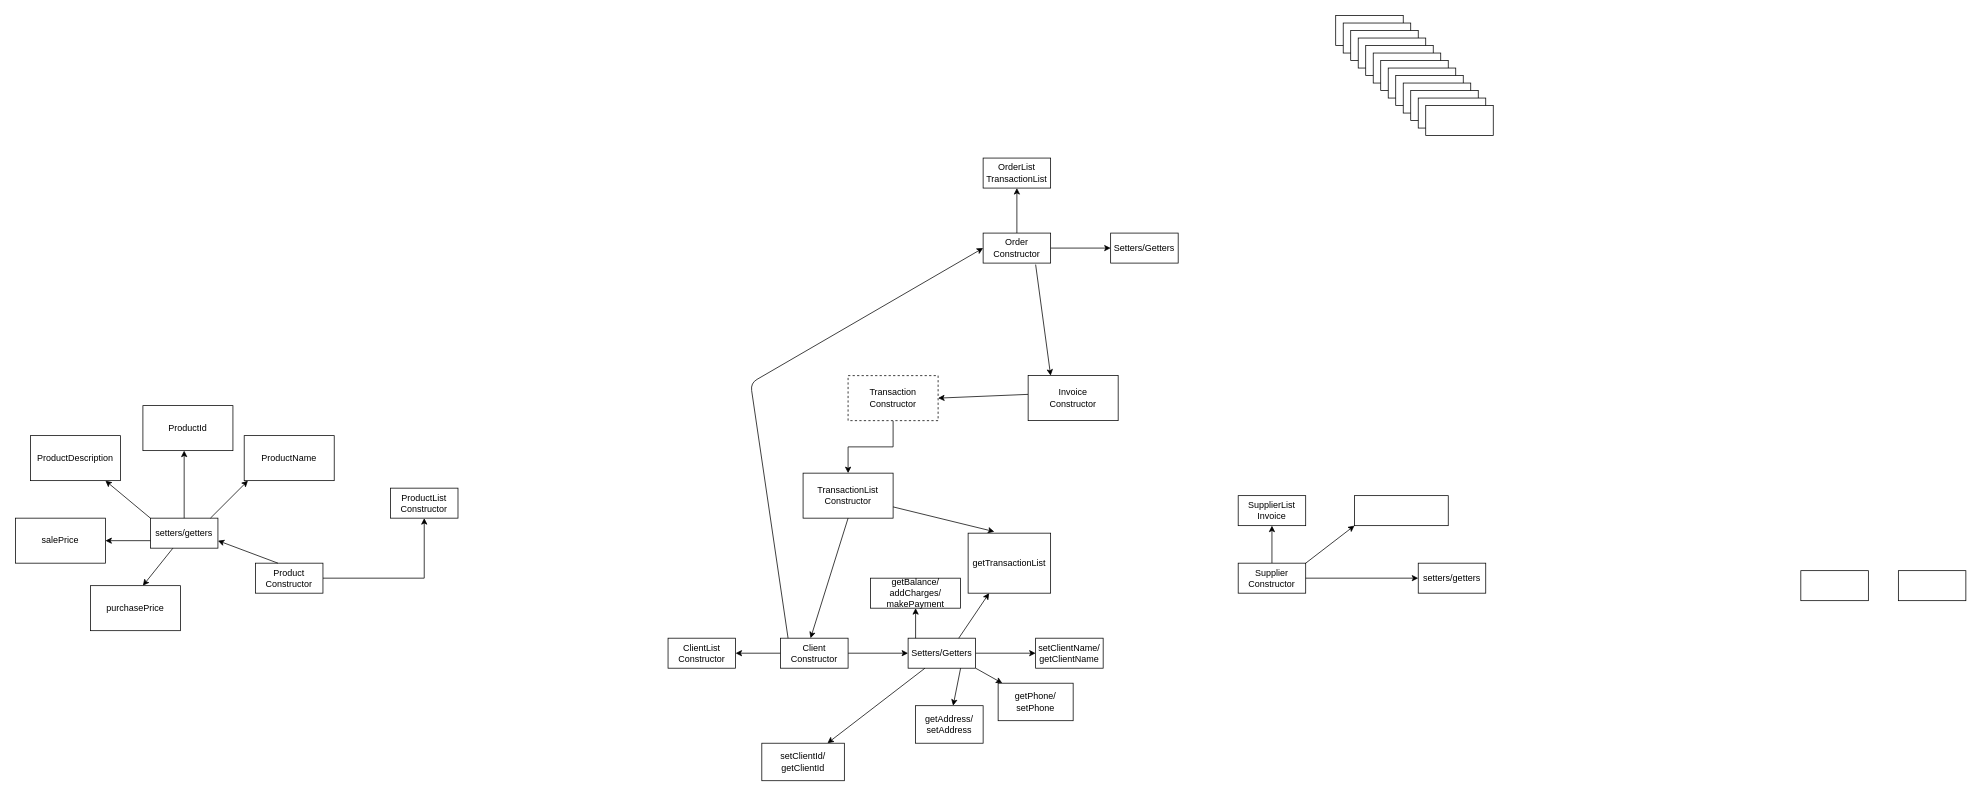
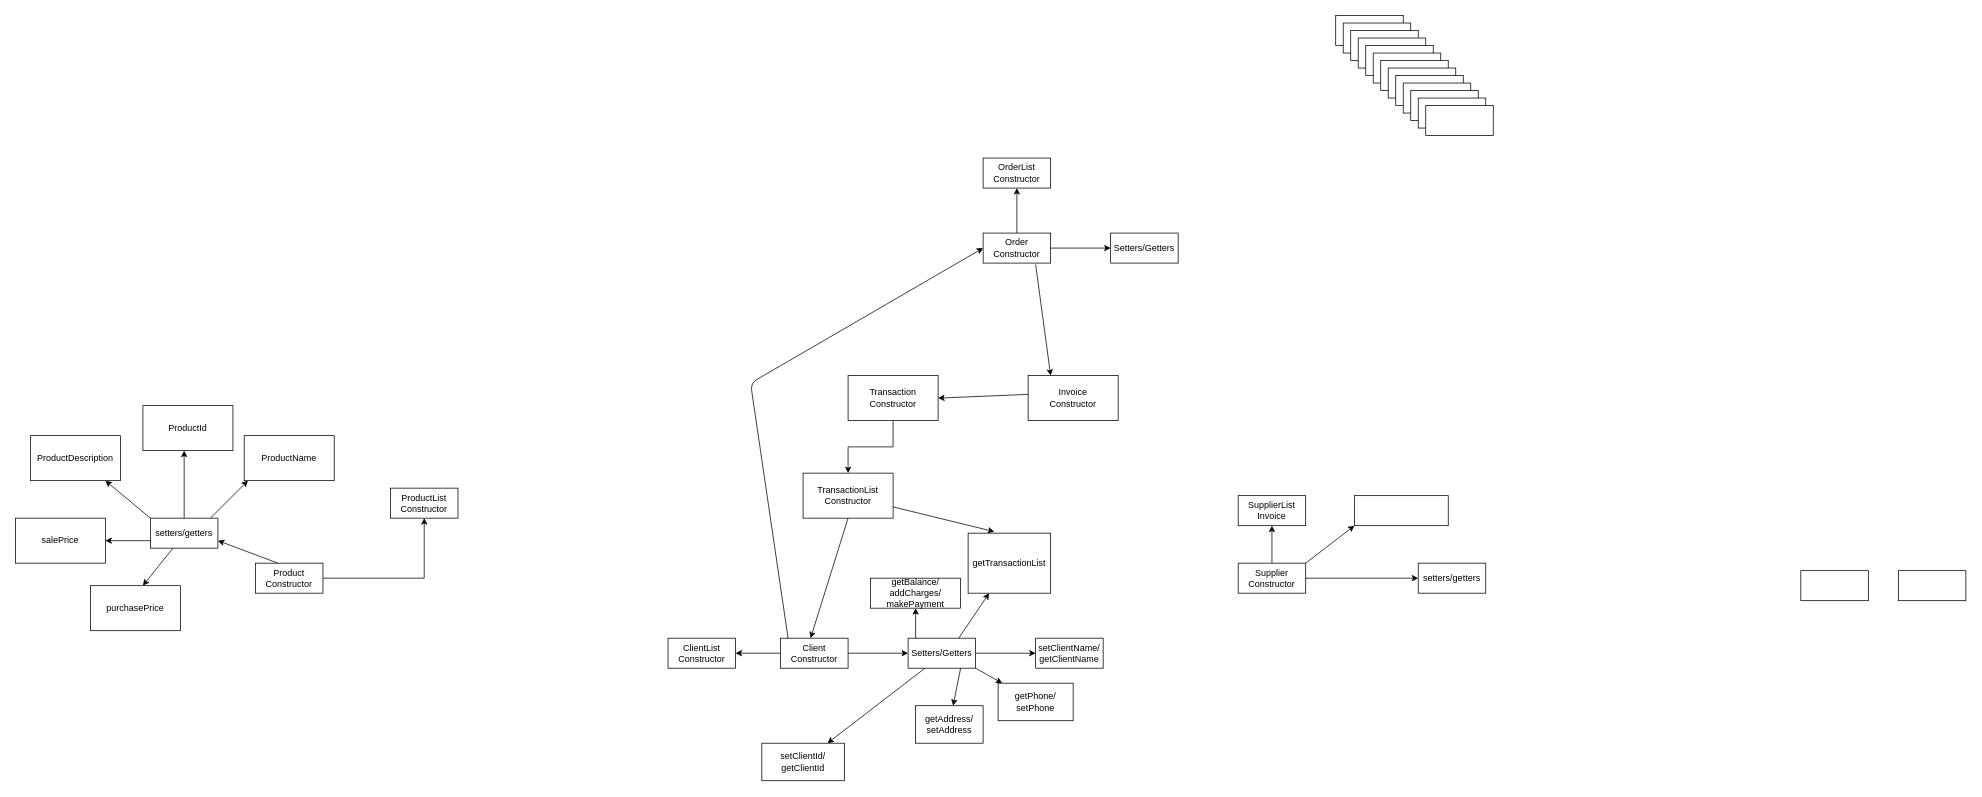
(1017, 173) -> (1017, 173)
(893, 398) -> (893, 398)
